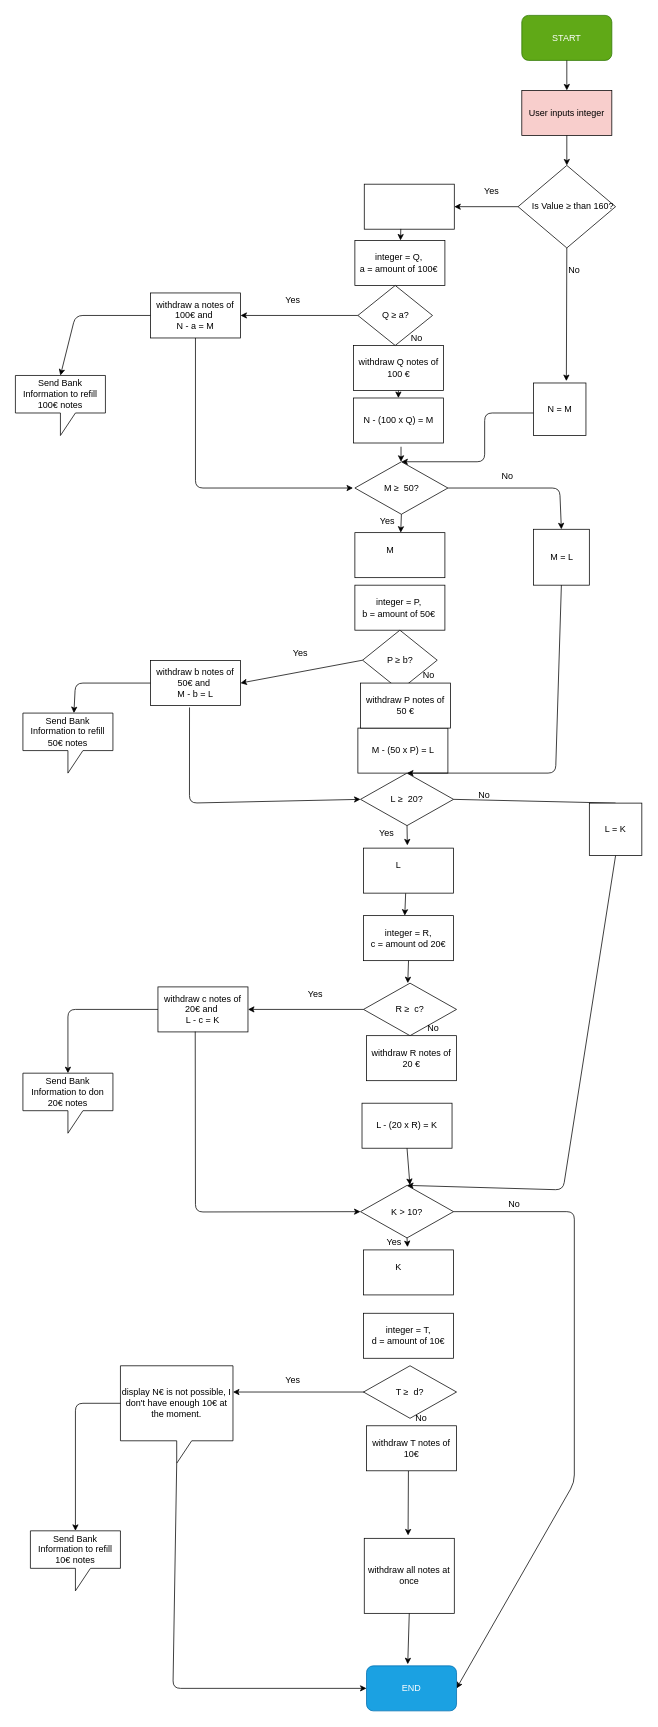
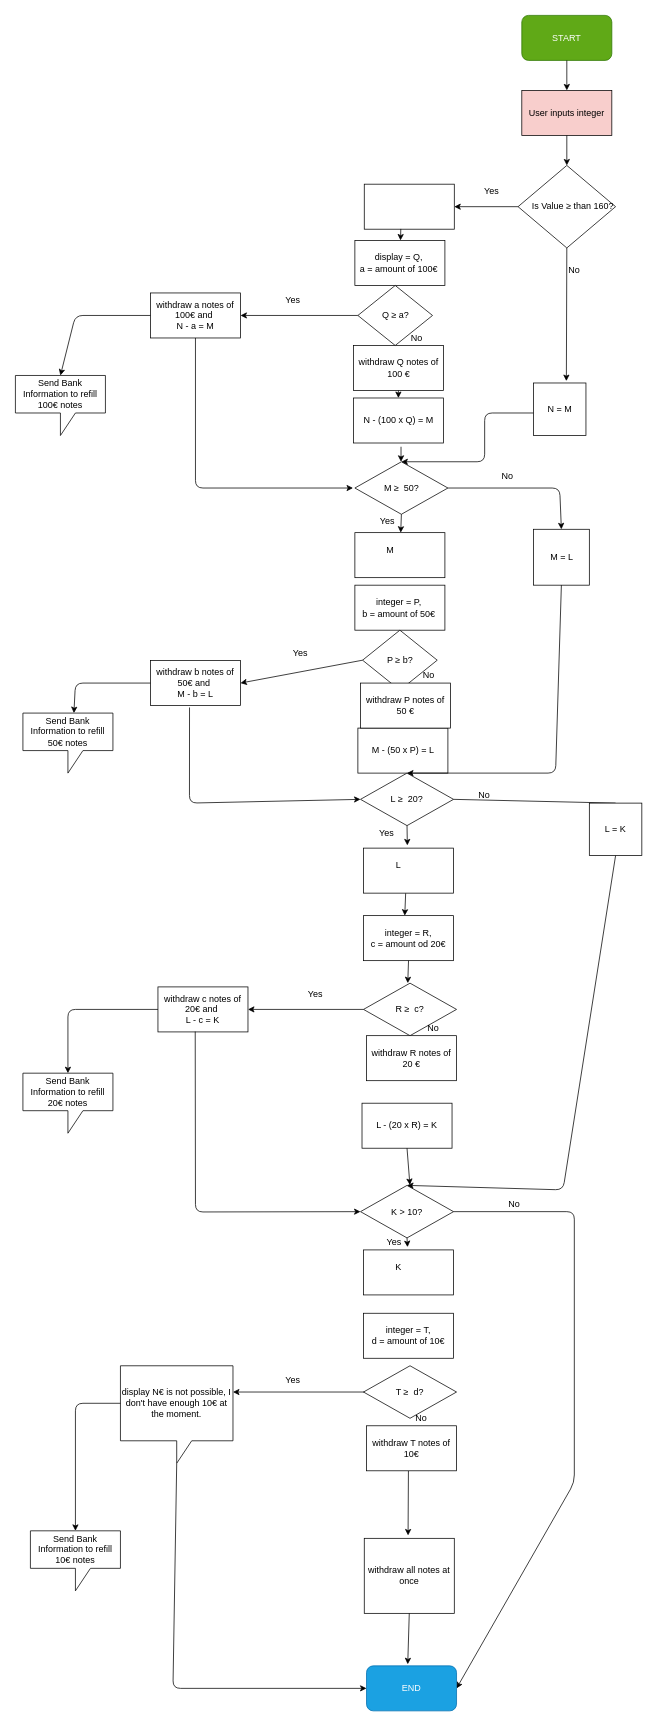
(400, 263) -> (400, 263)
(68, 1092) -> (68, 1092)
